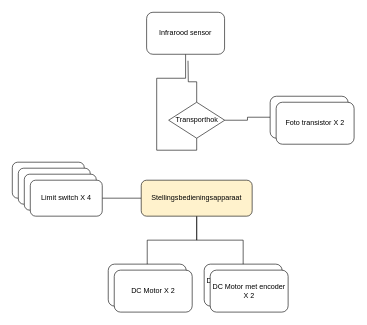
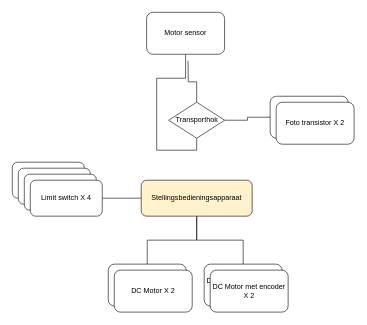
(186, 33) -> (186, 33)
